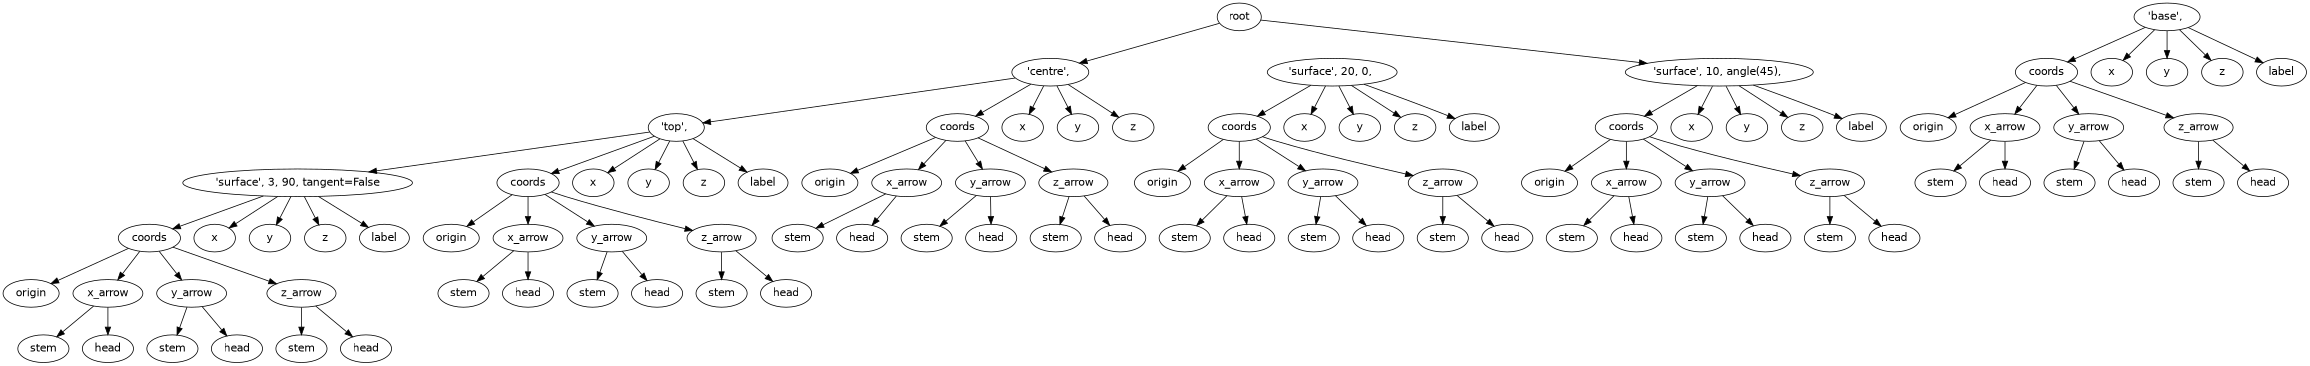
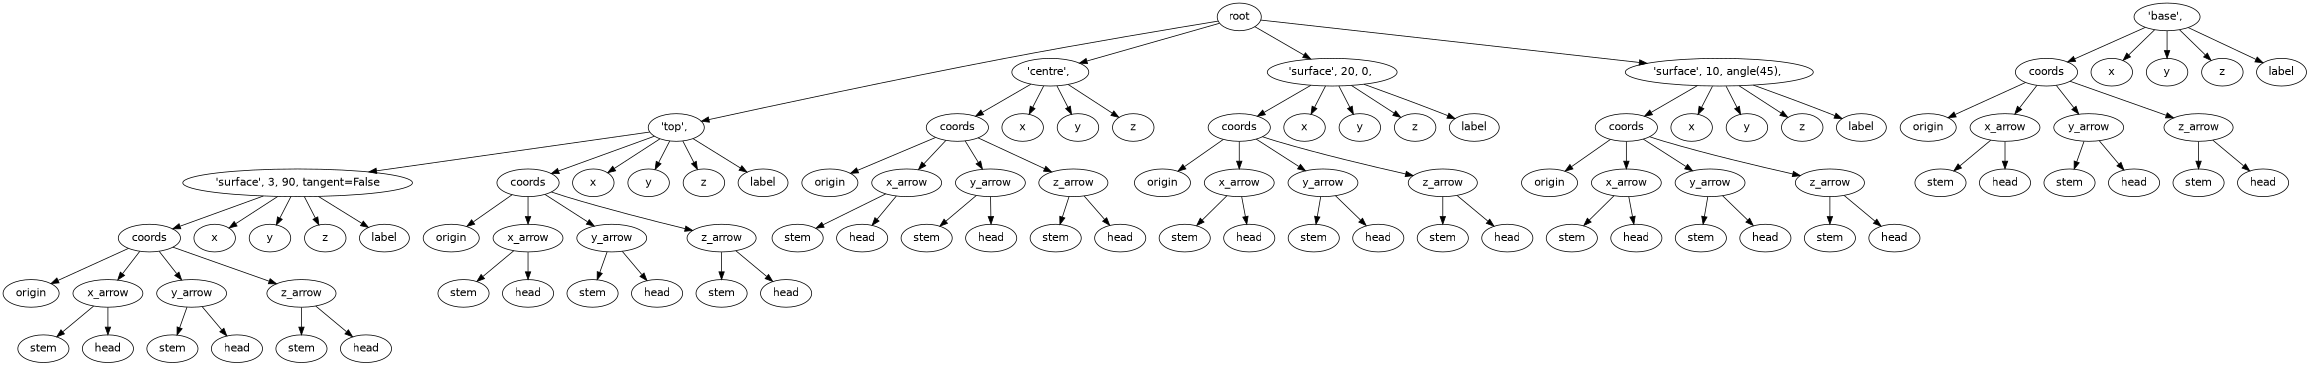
none -> (1279, 41)
(863, 100) -> (963, 67)
